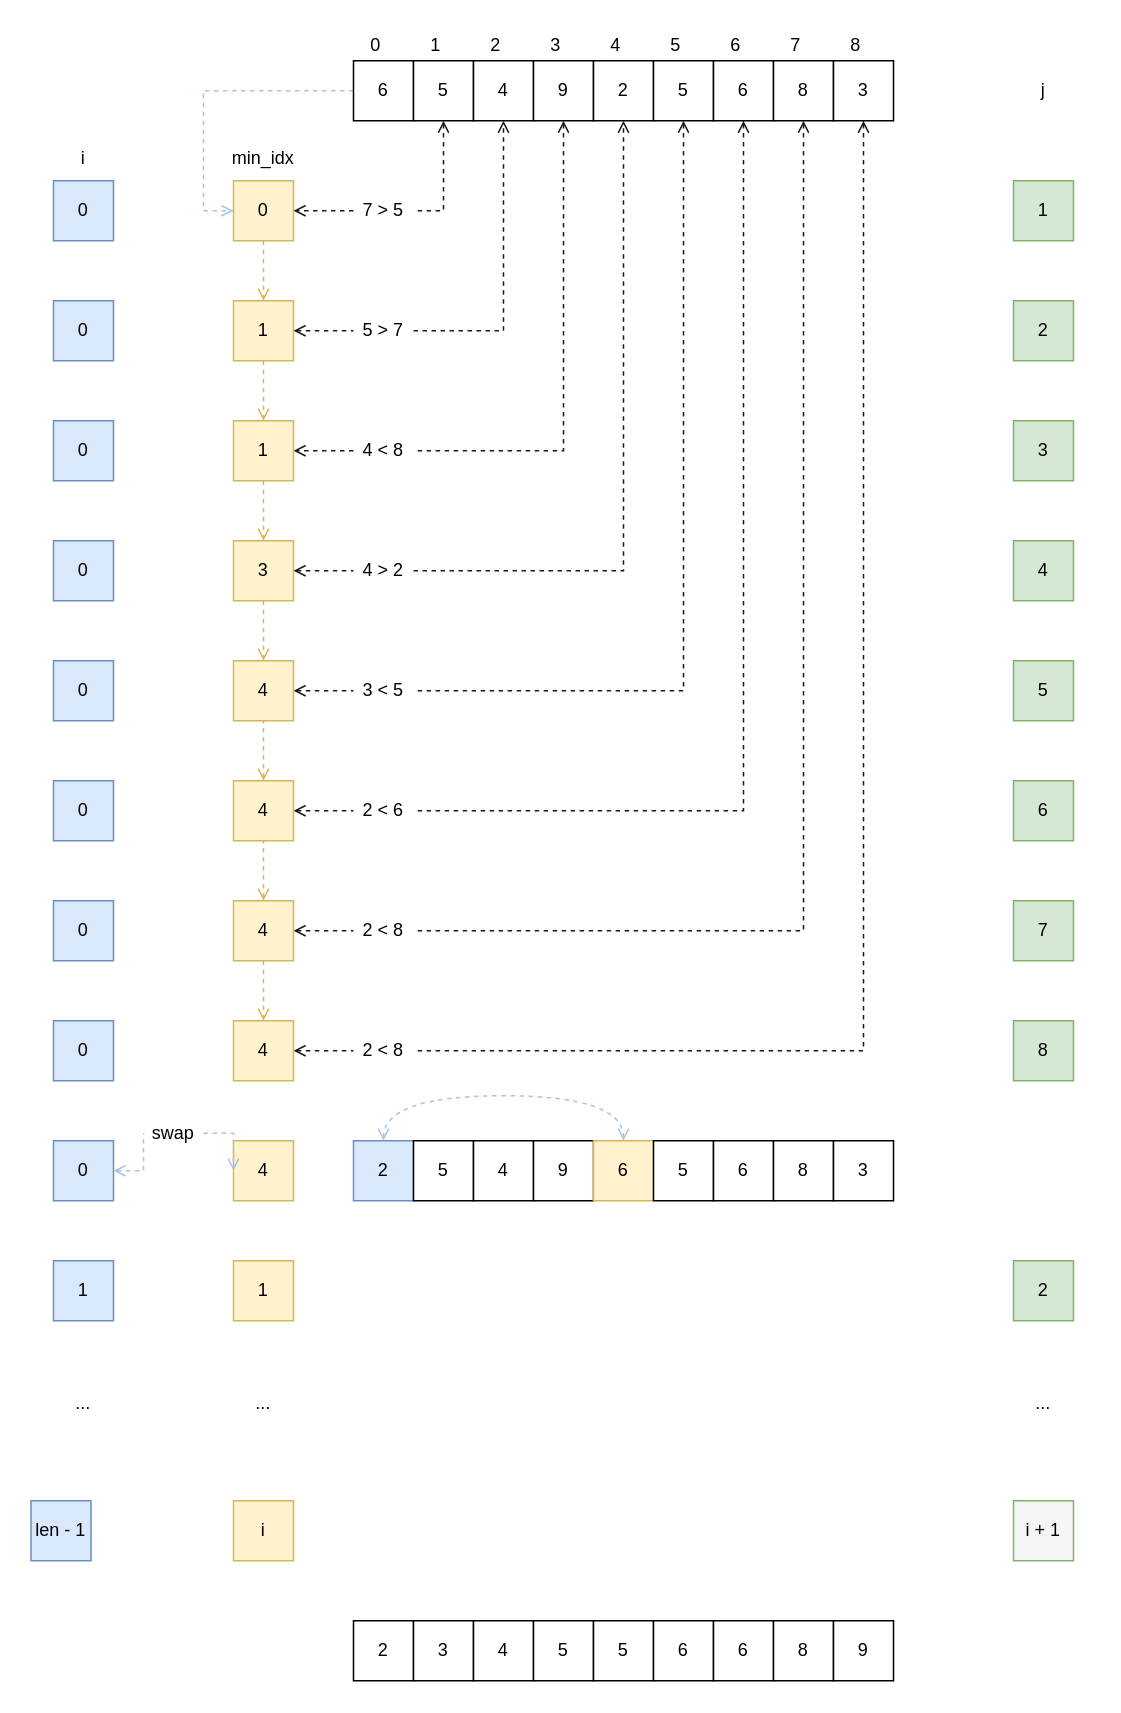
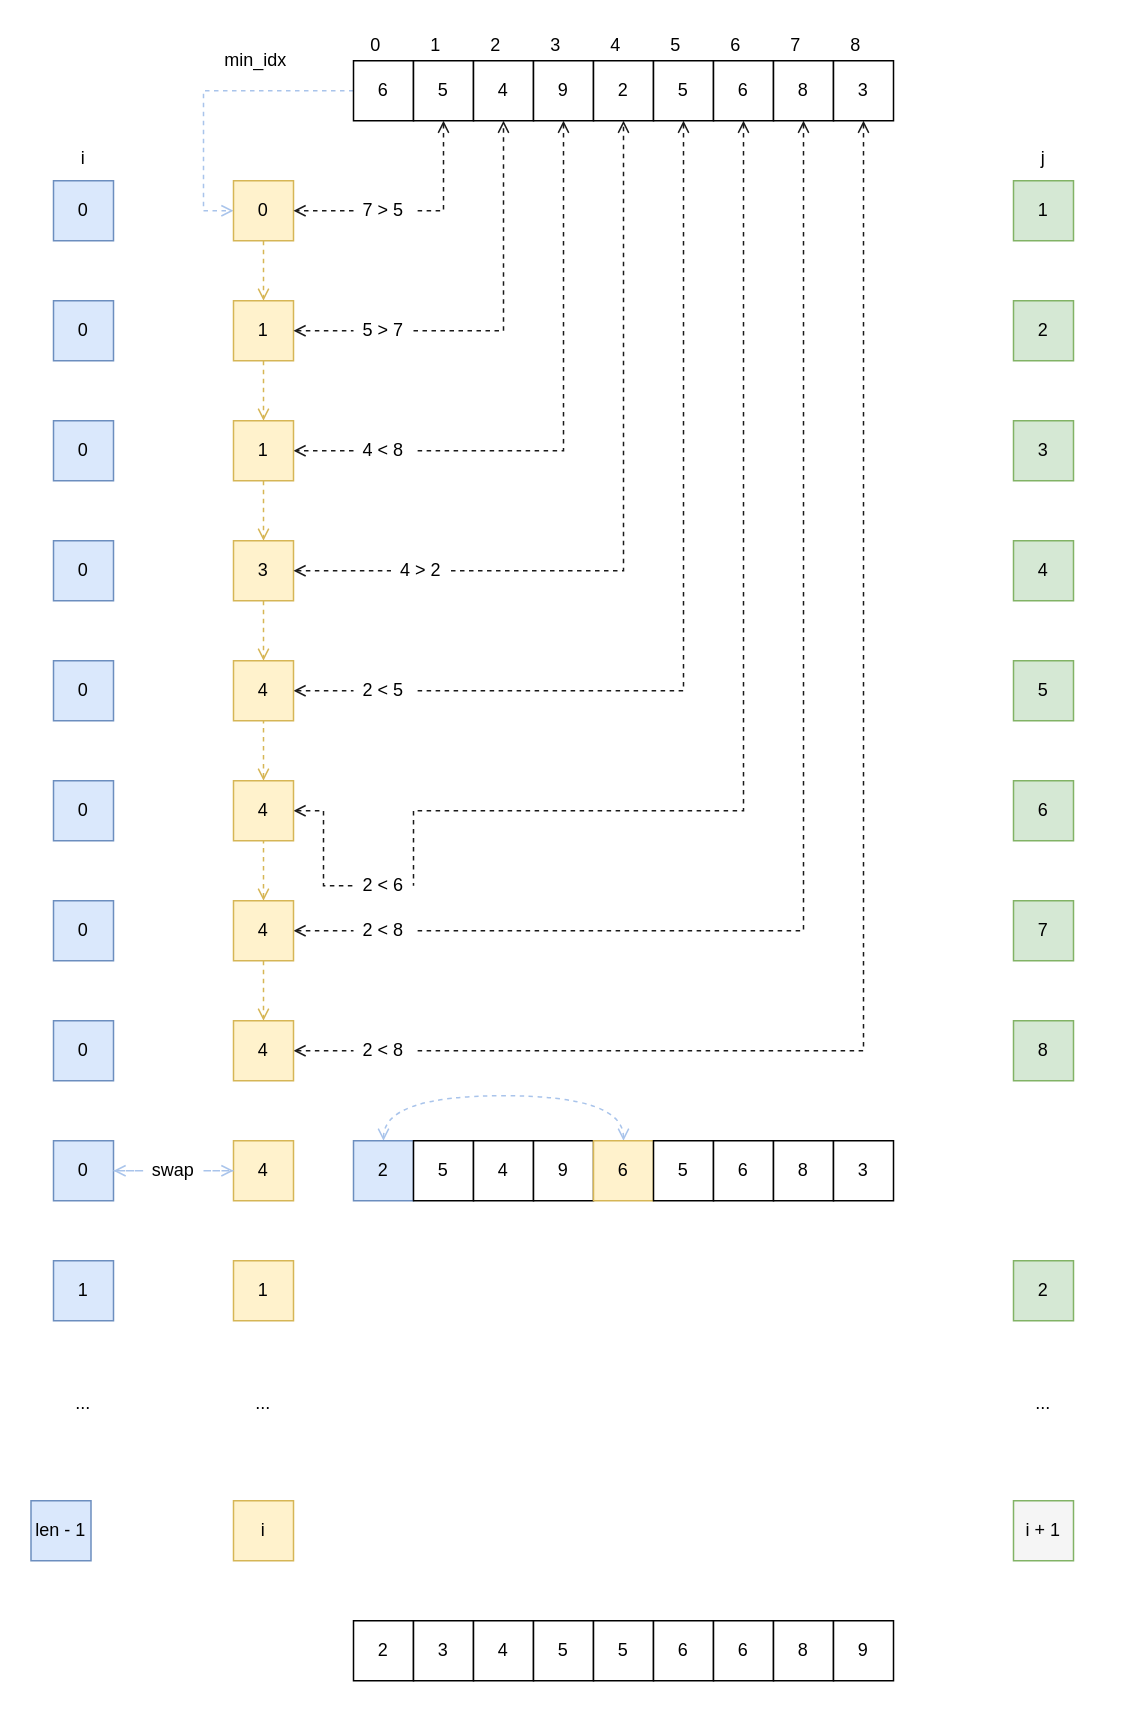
(1043, 91) -> (1043, 158)
(263, 158) -> (256, 61)
(383, 571) -> (421, 571)
(383, 691) -> (383, 691)
(383, 811) -> (383, 886)
(173, 1133) -> (173, 1171)
